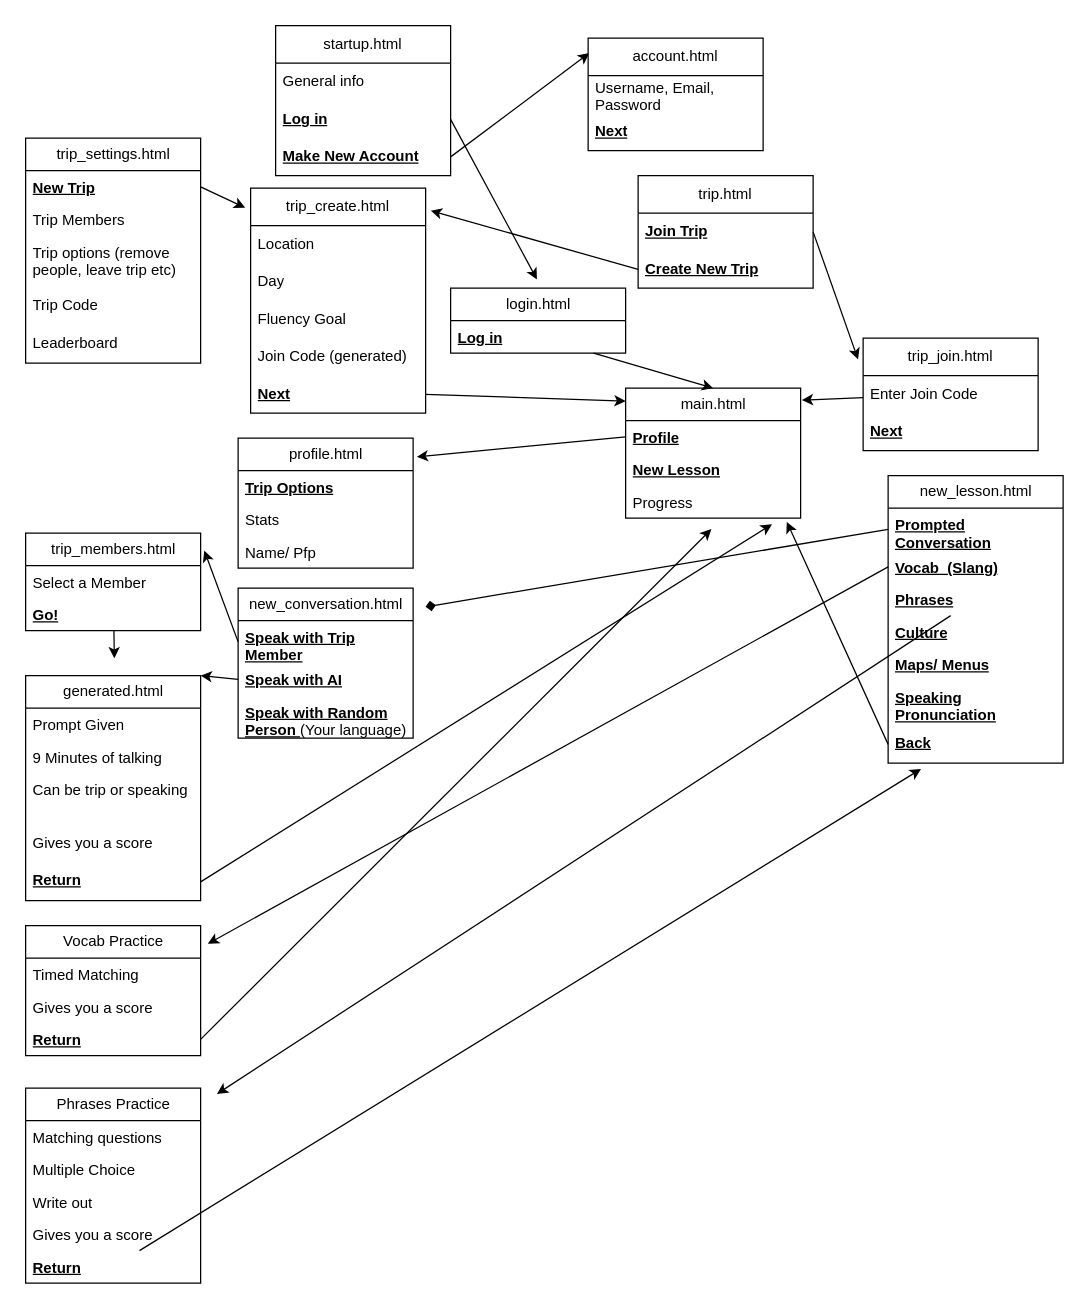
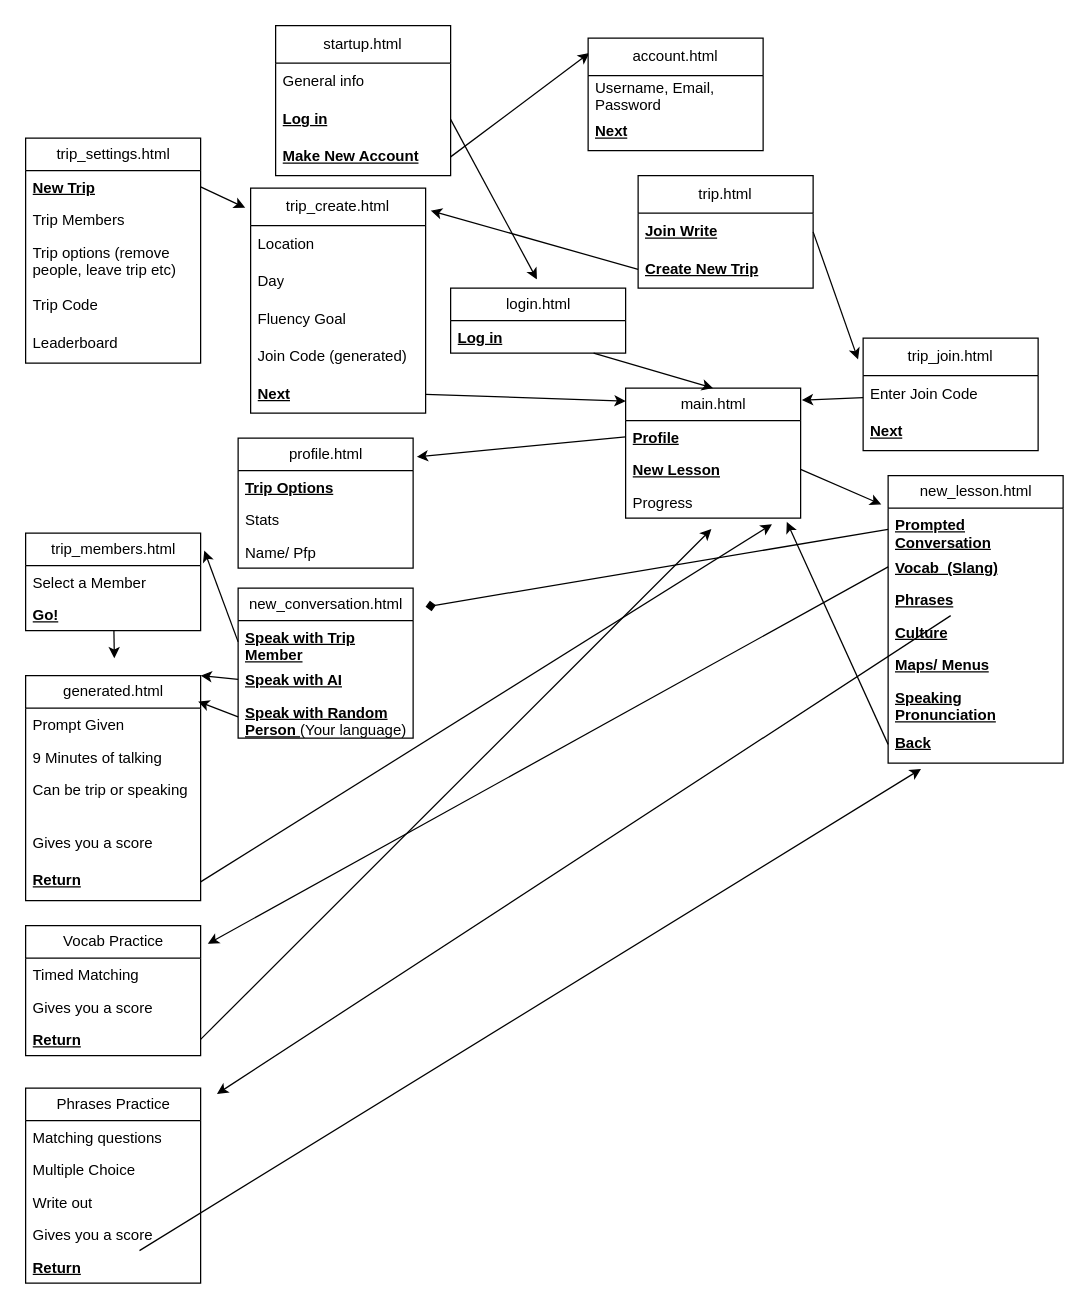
(678, 232) -> (682, 232)
none -> (837, 485)
none -> (222, 711)
